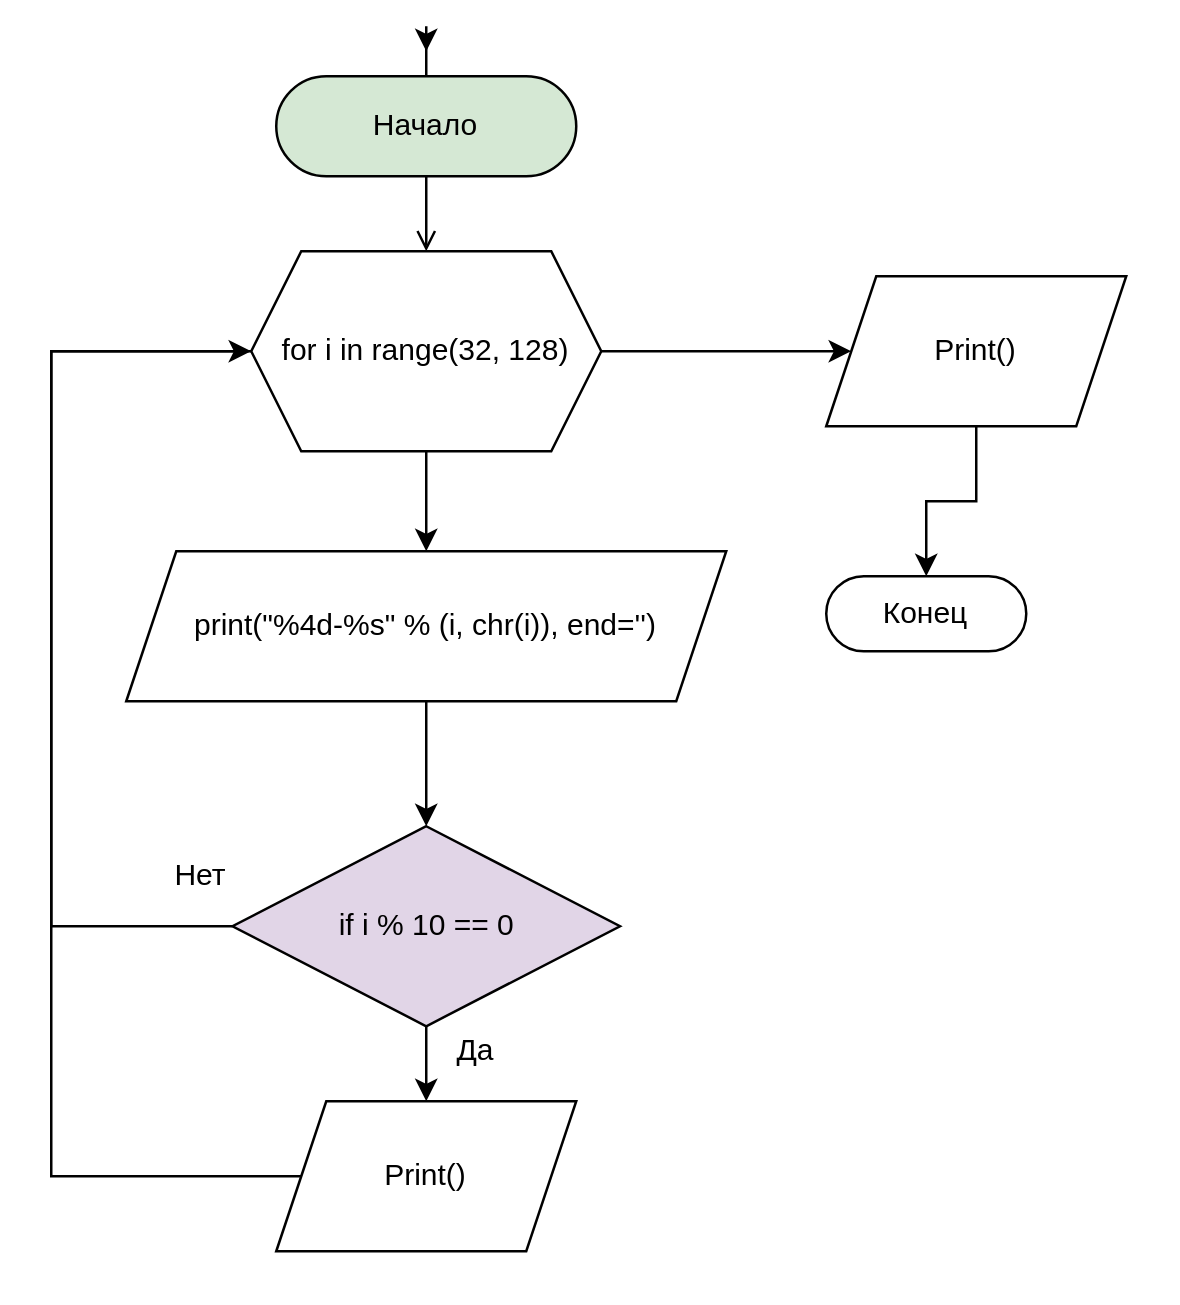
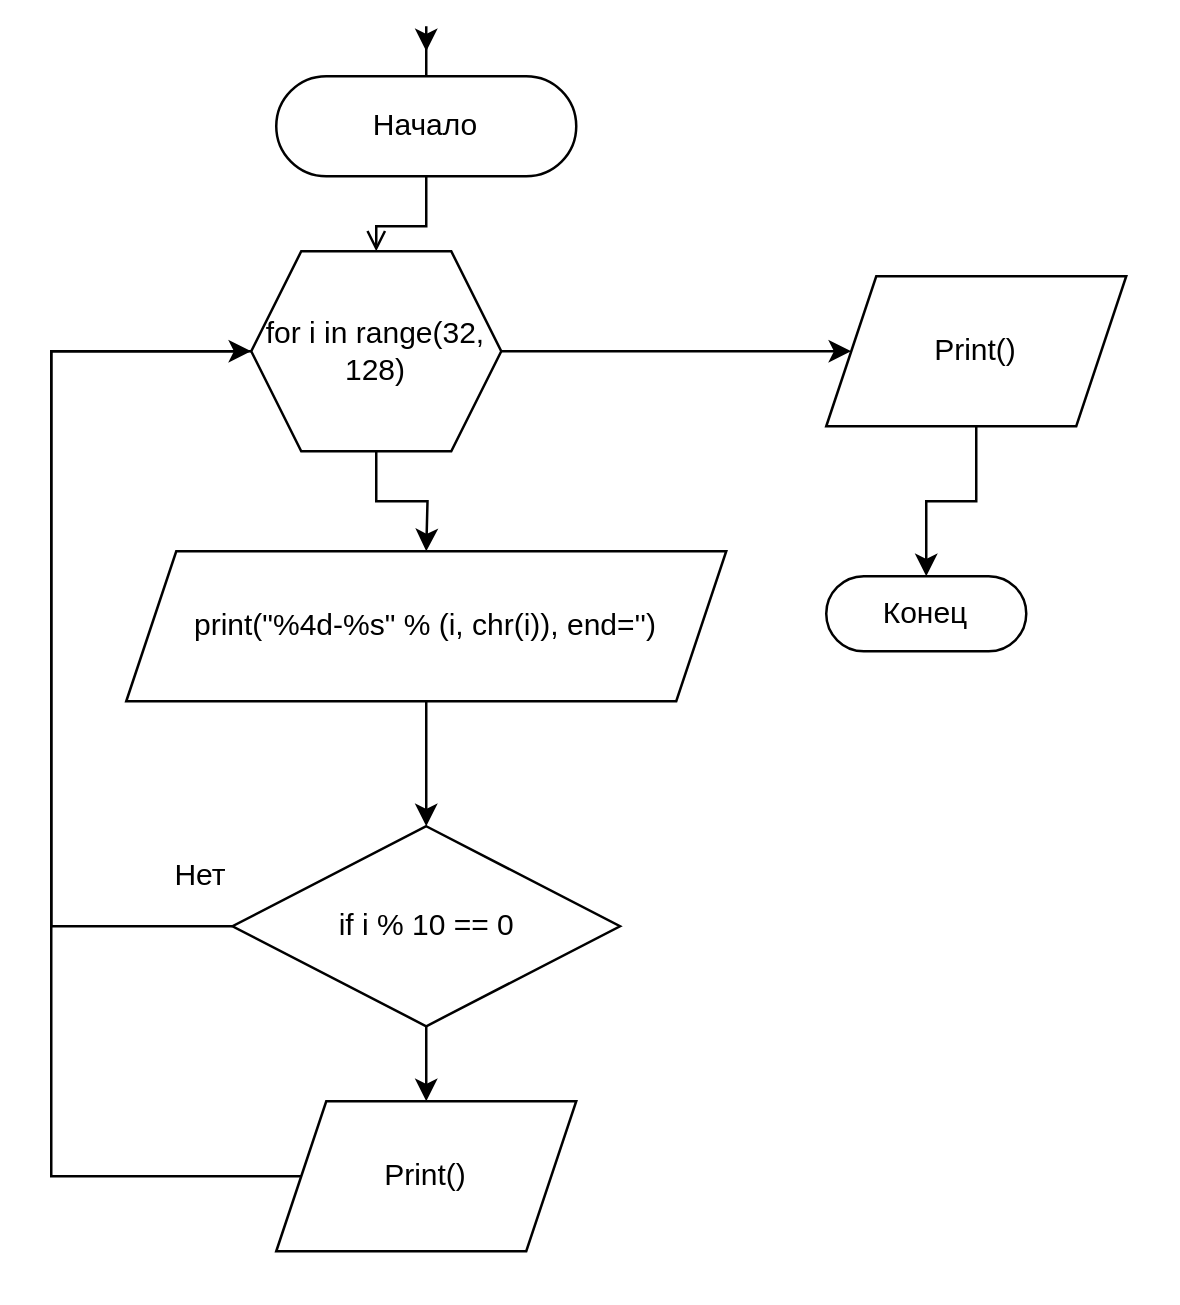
(426, 126) -> (426, 126)
(426, 351) -> (376, 351)
(426, 926) -> (426, 926)
(476, 1051) -> none
